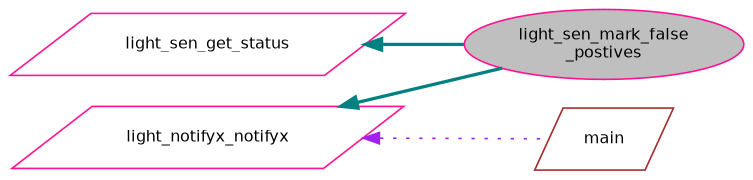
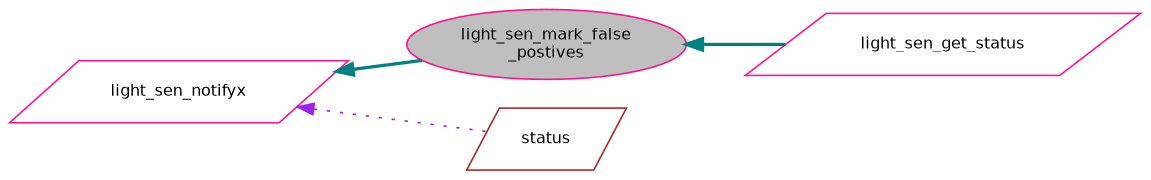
(423, 44) -> (744, 44)
(208, 137) -> (179, 92)
(604, 139) -> (547, 139)
